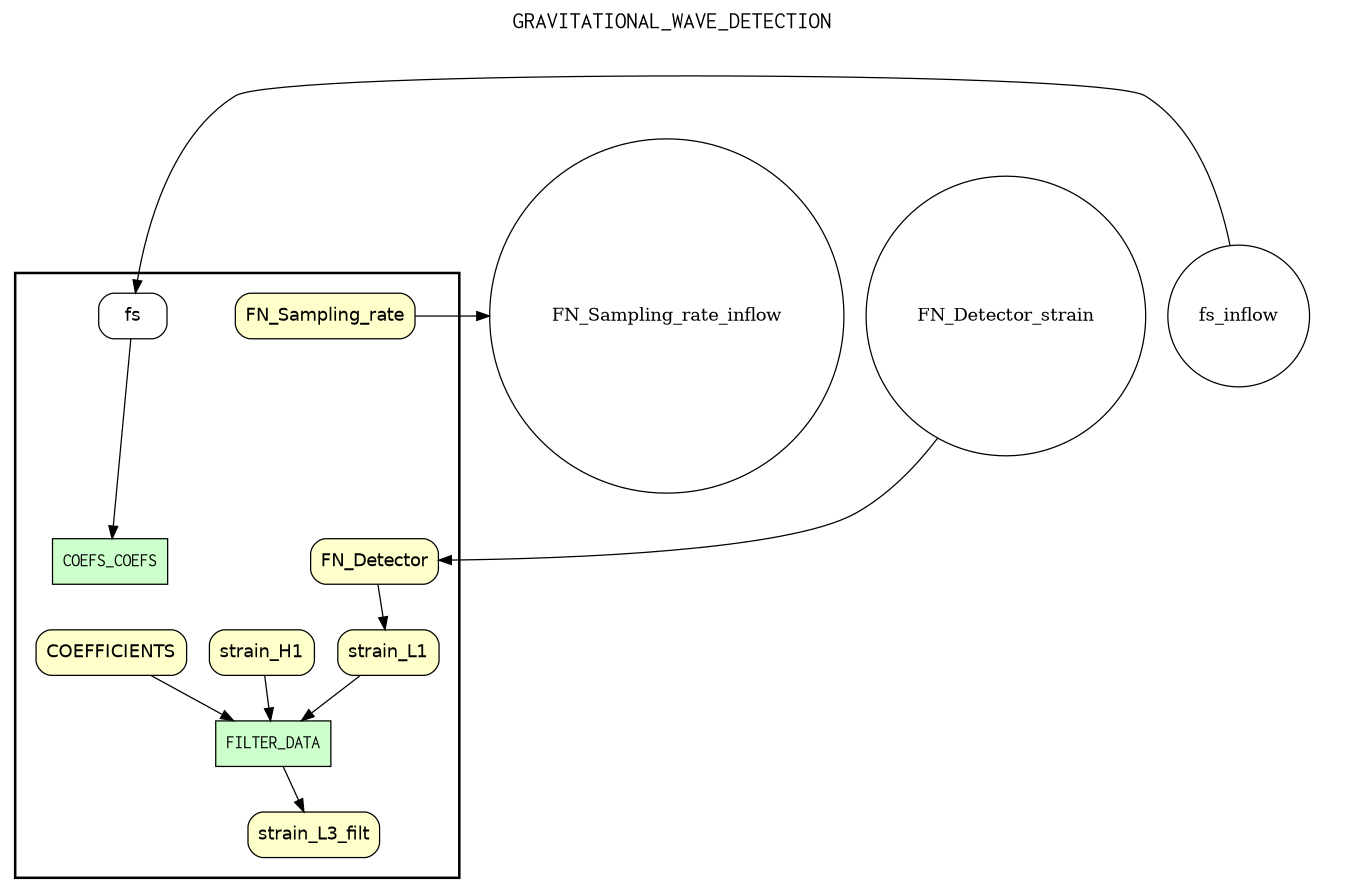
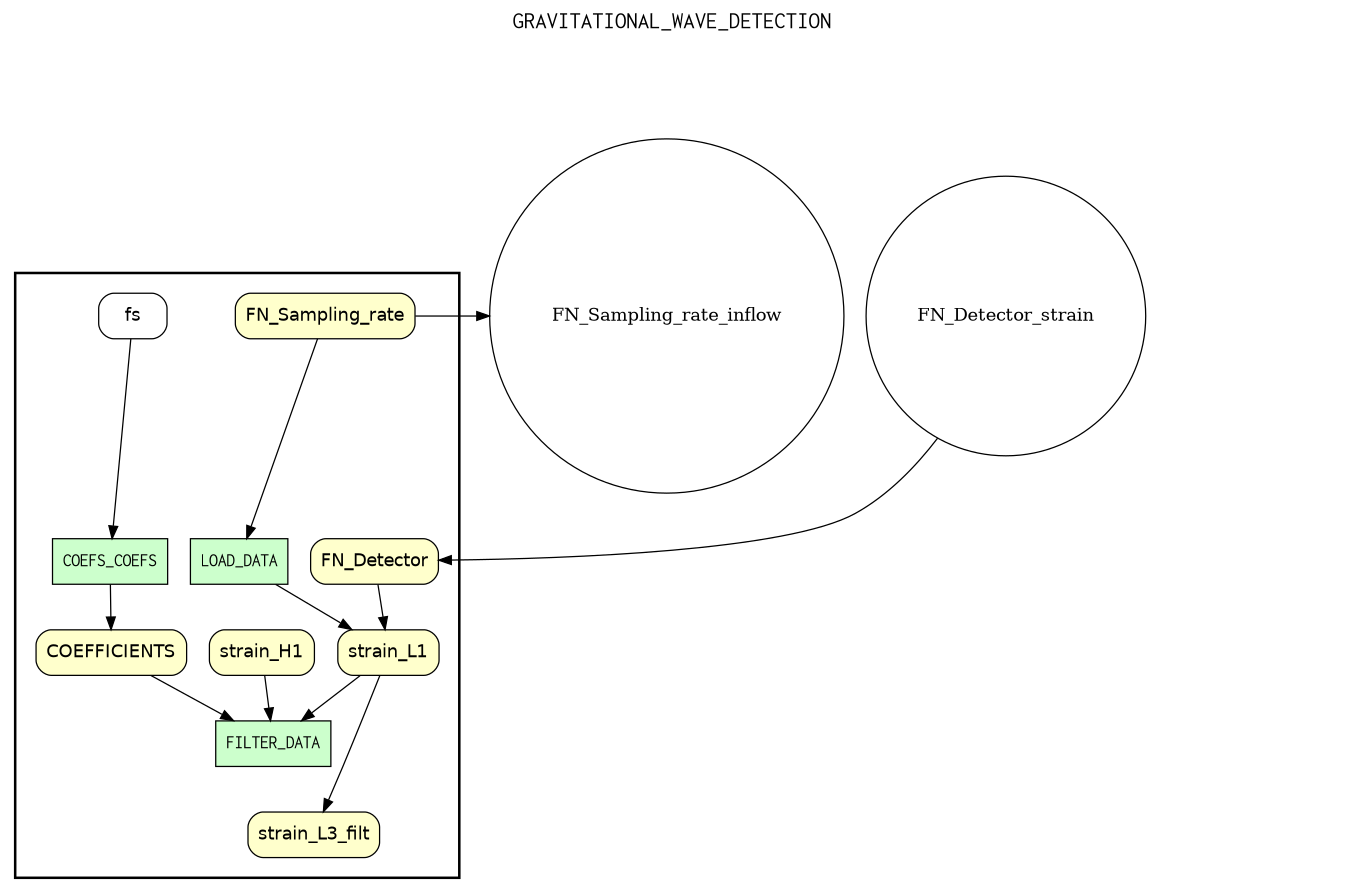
(1239, 316) -> none
none -> (239, 561)
none -> (111, 601)
(291, 784) -> (355, 738)
